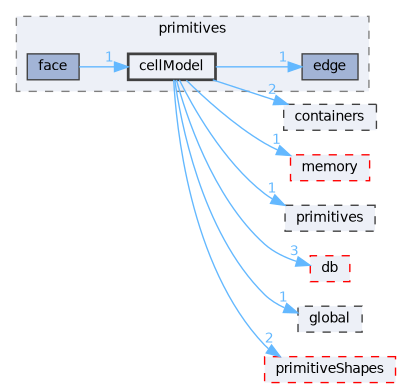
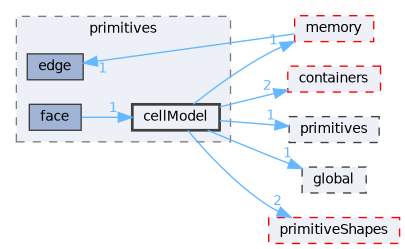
(252, 67) -> (196, 48)
(330, 117) -> (334, 79)
(330, 269) -> none
